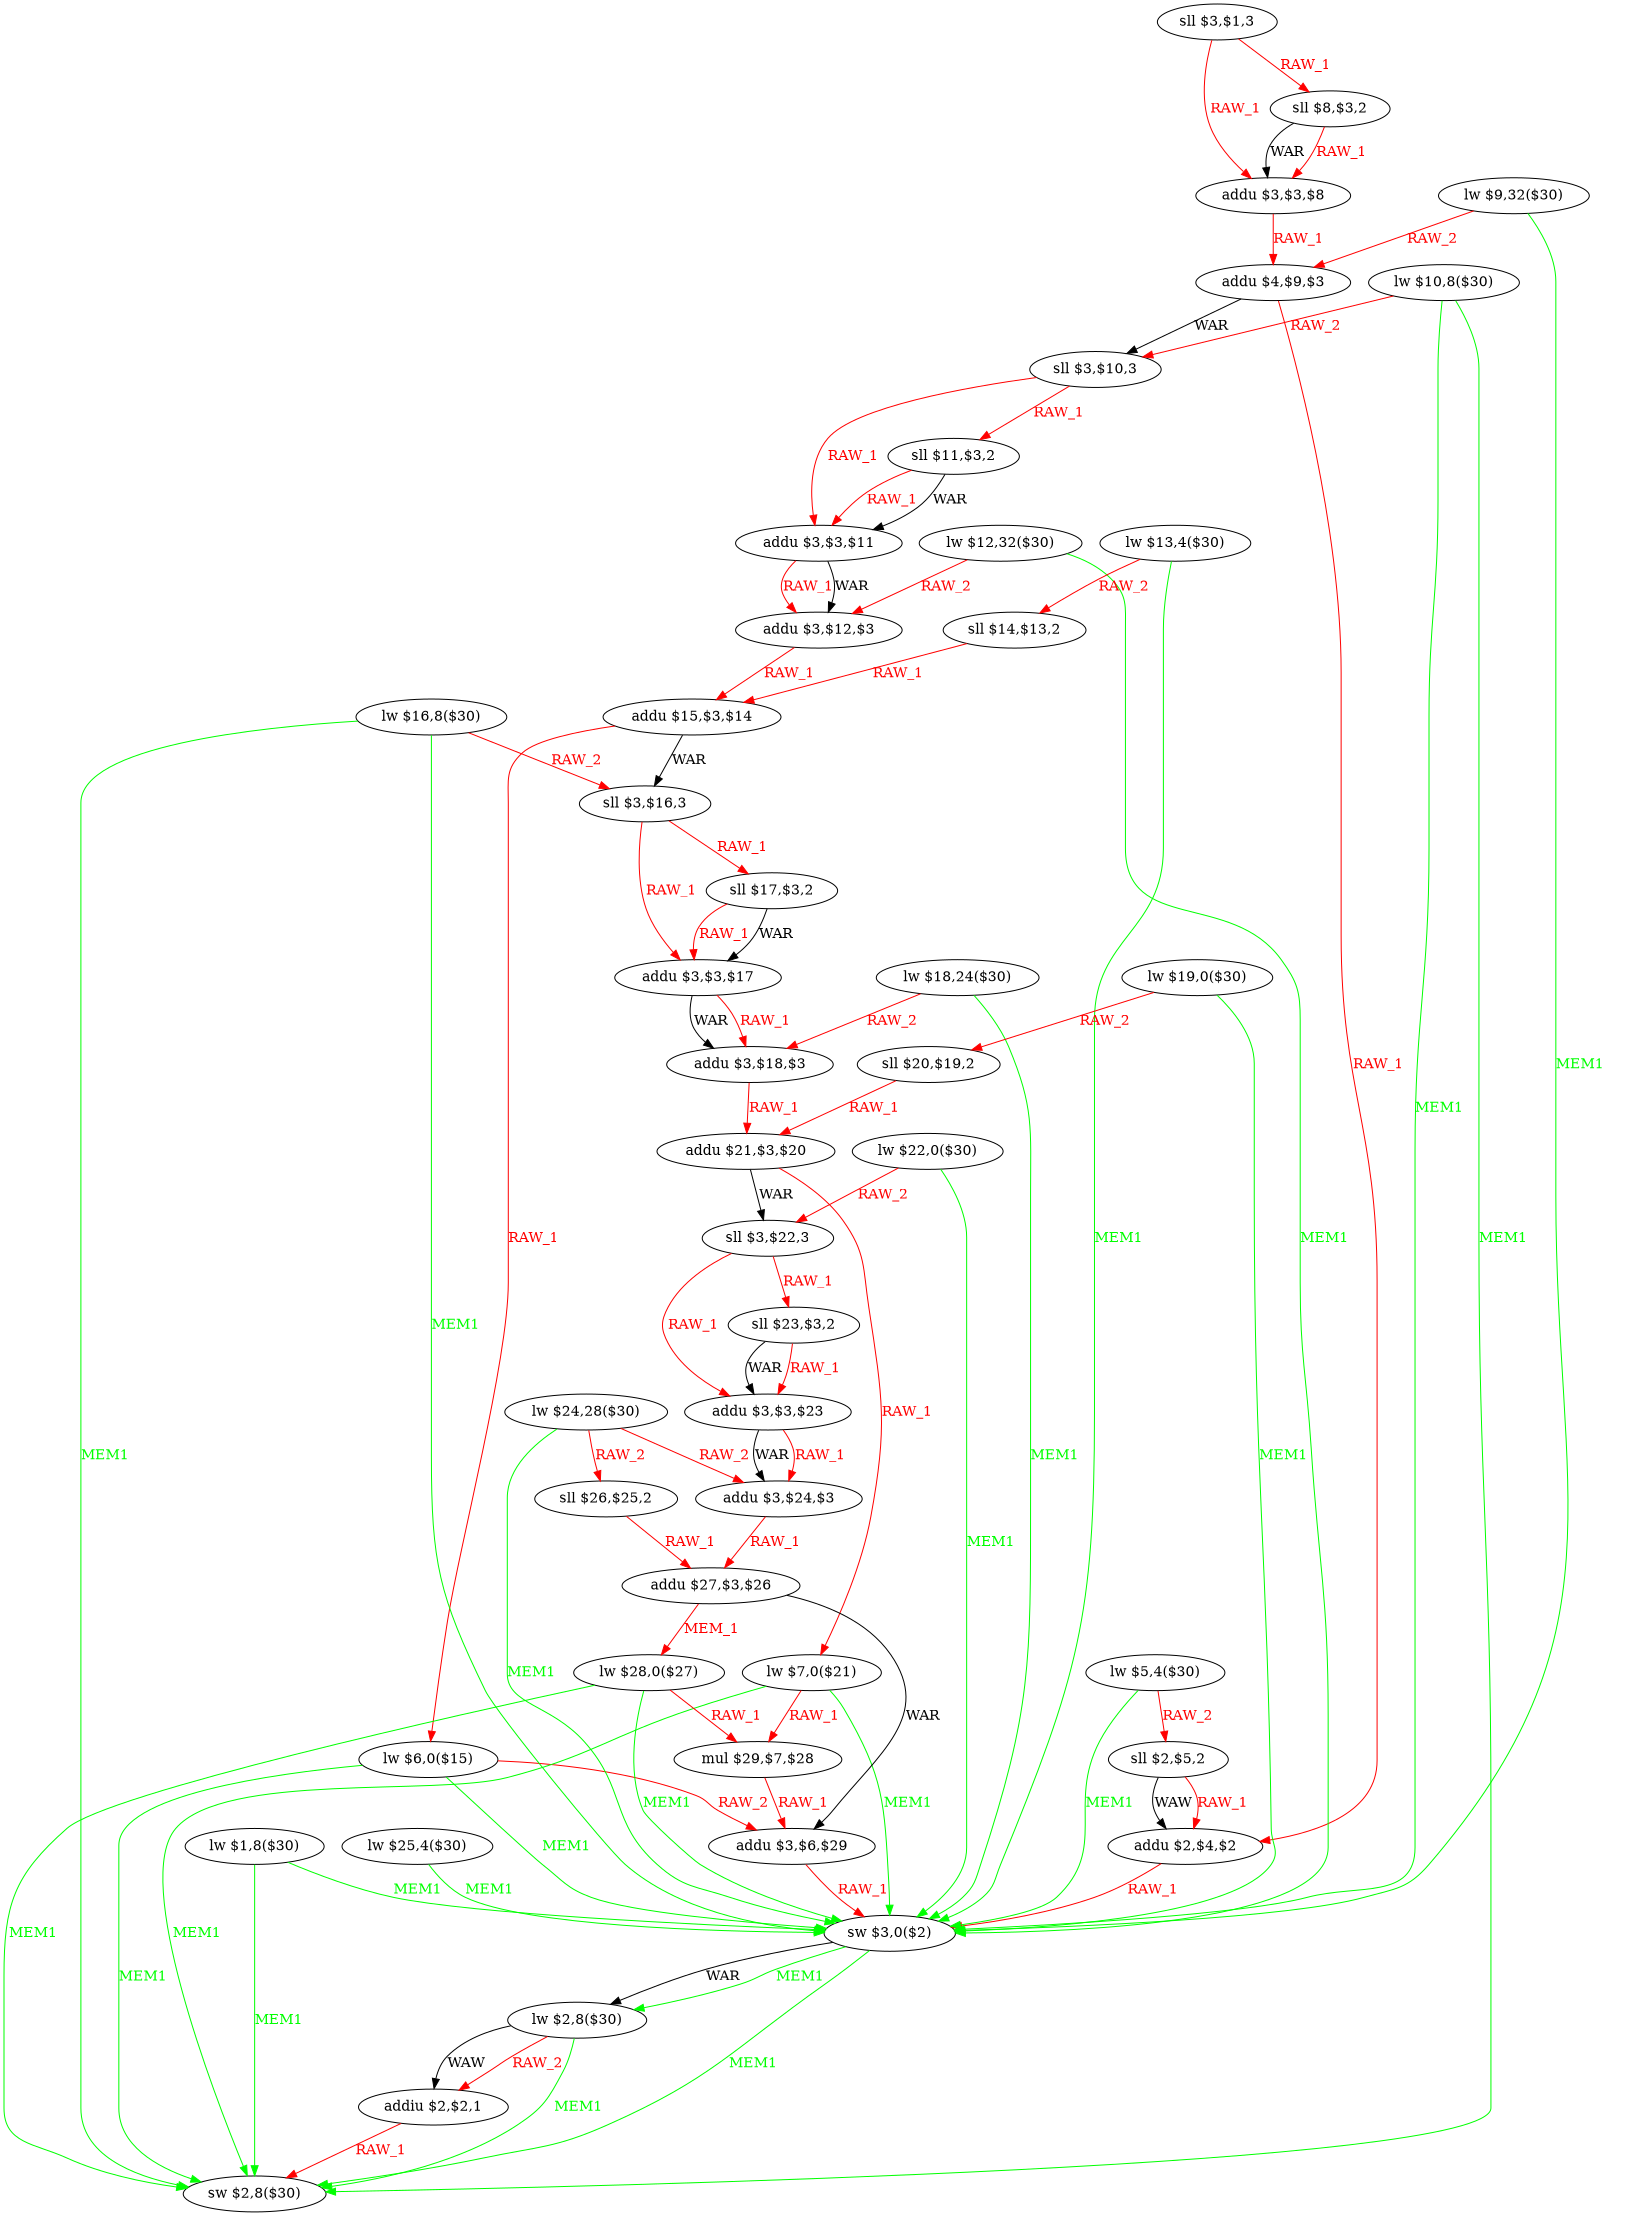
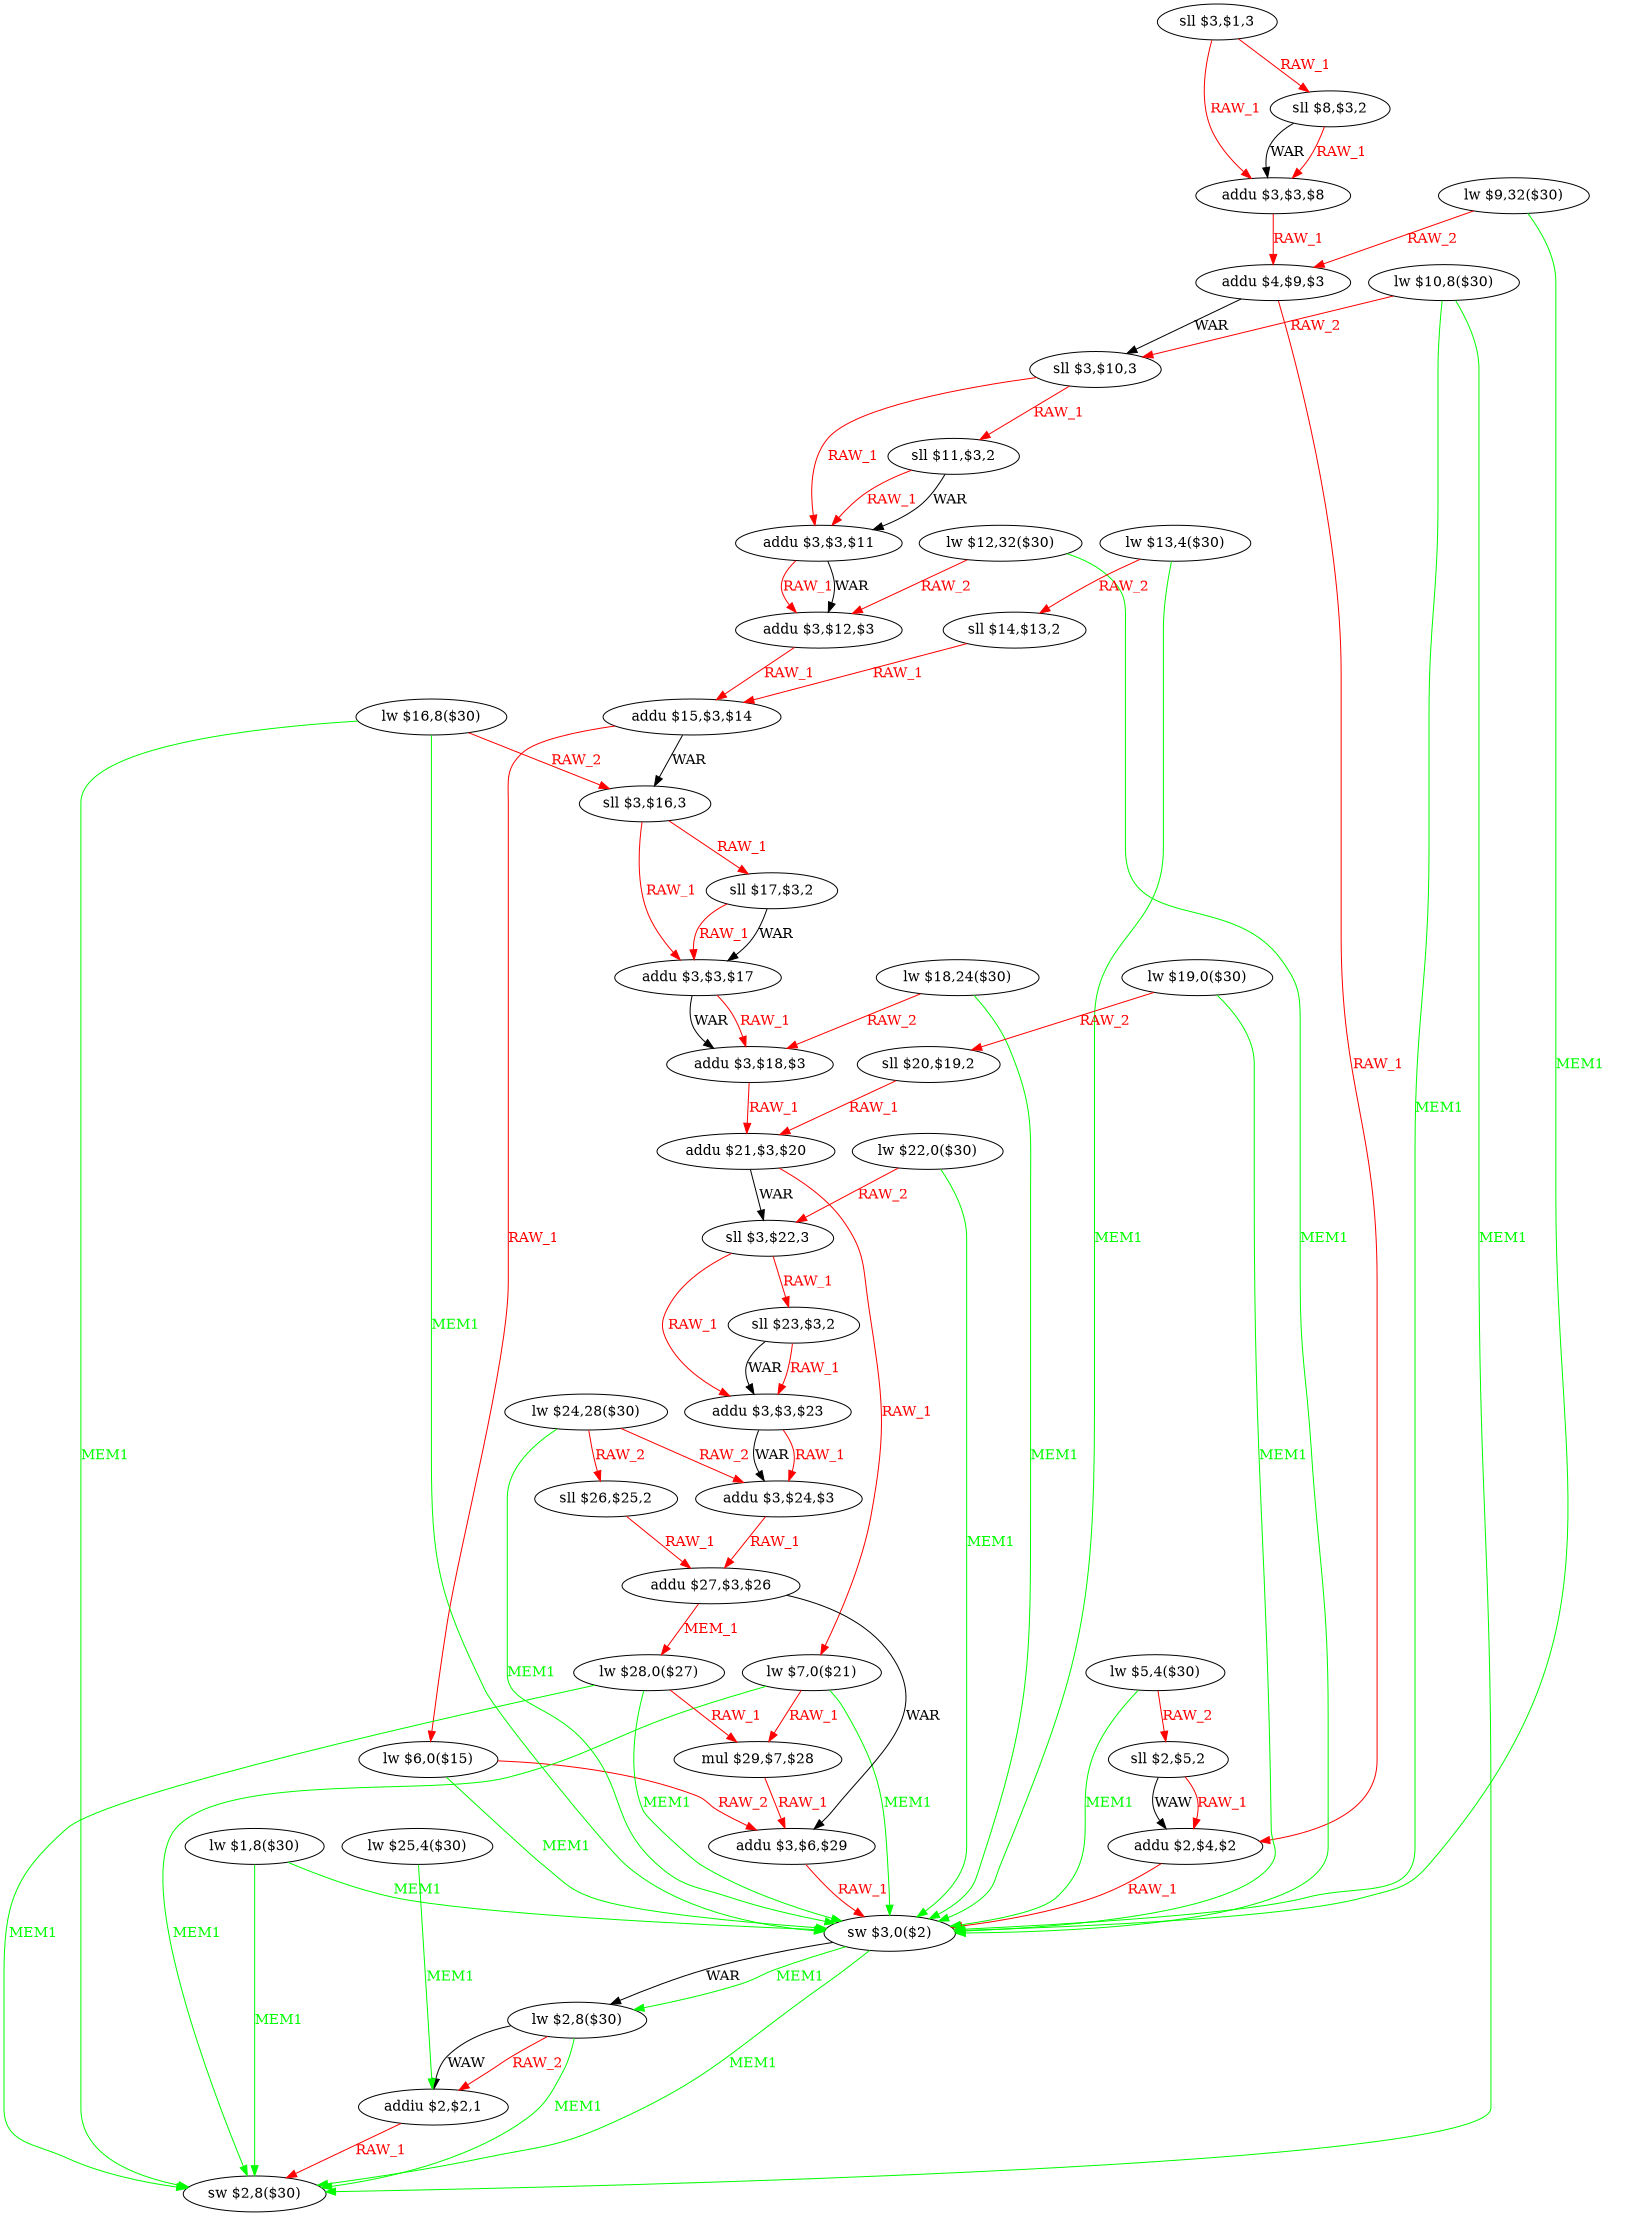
(119, 1897) -> none
(613, 1924) -> (425, 1972)
